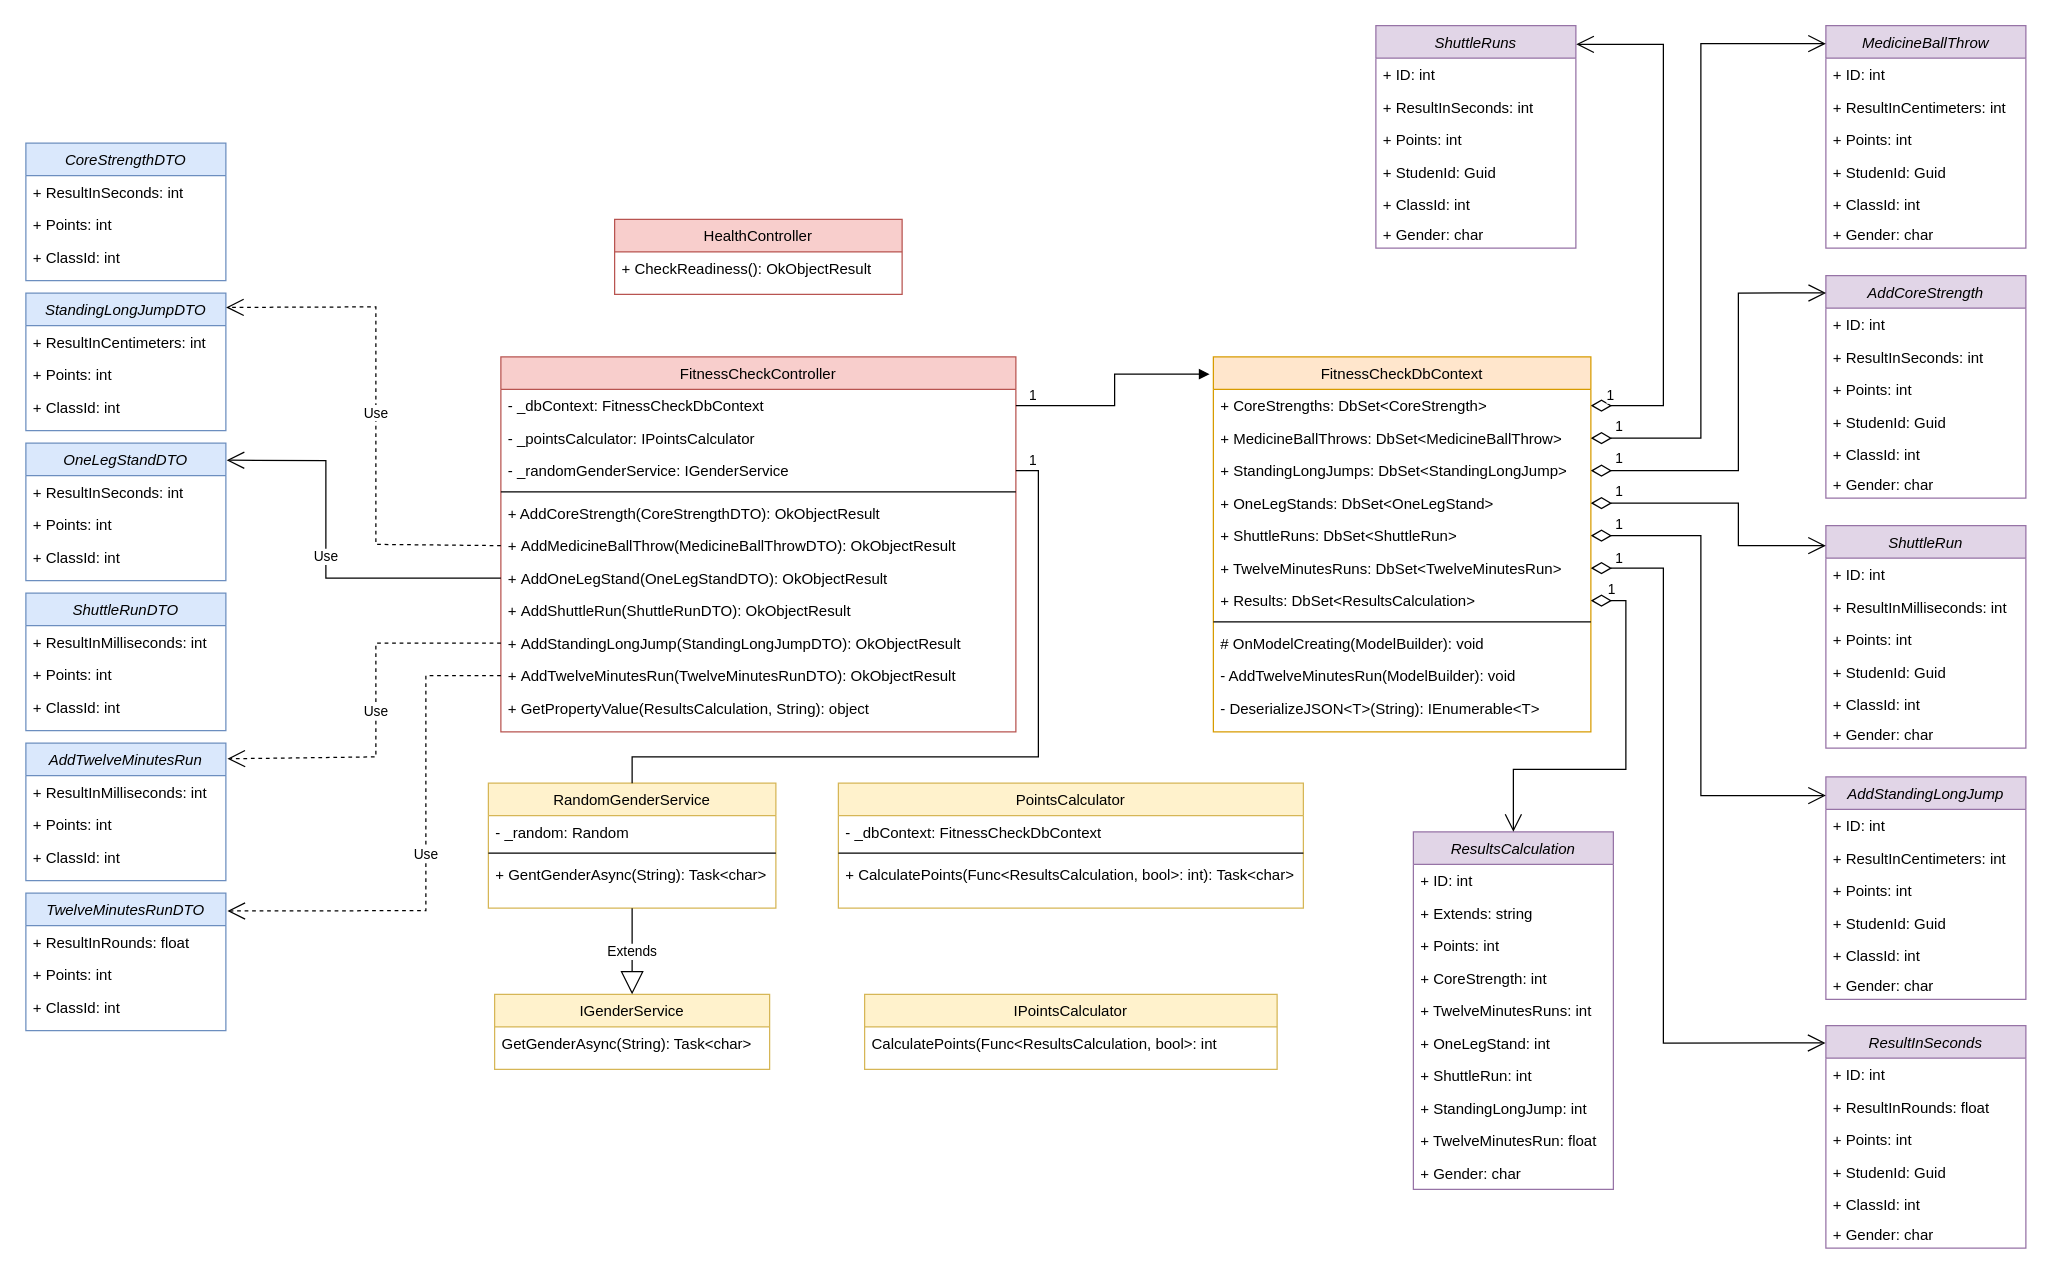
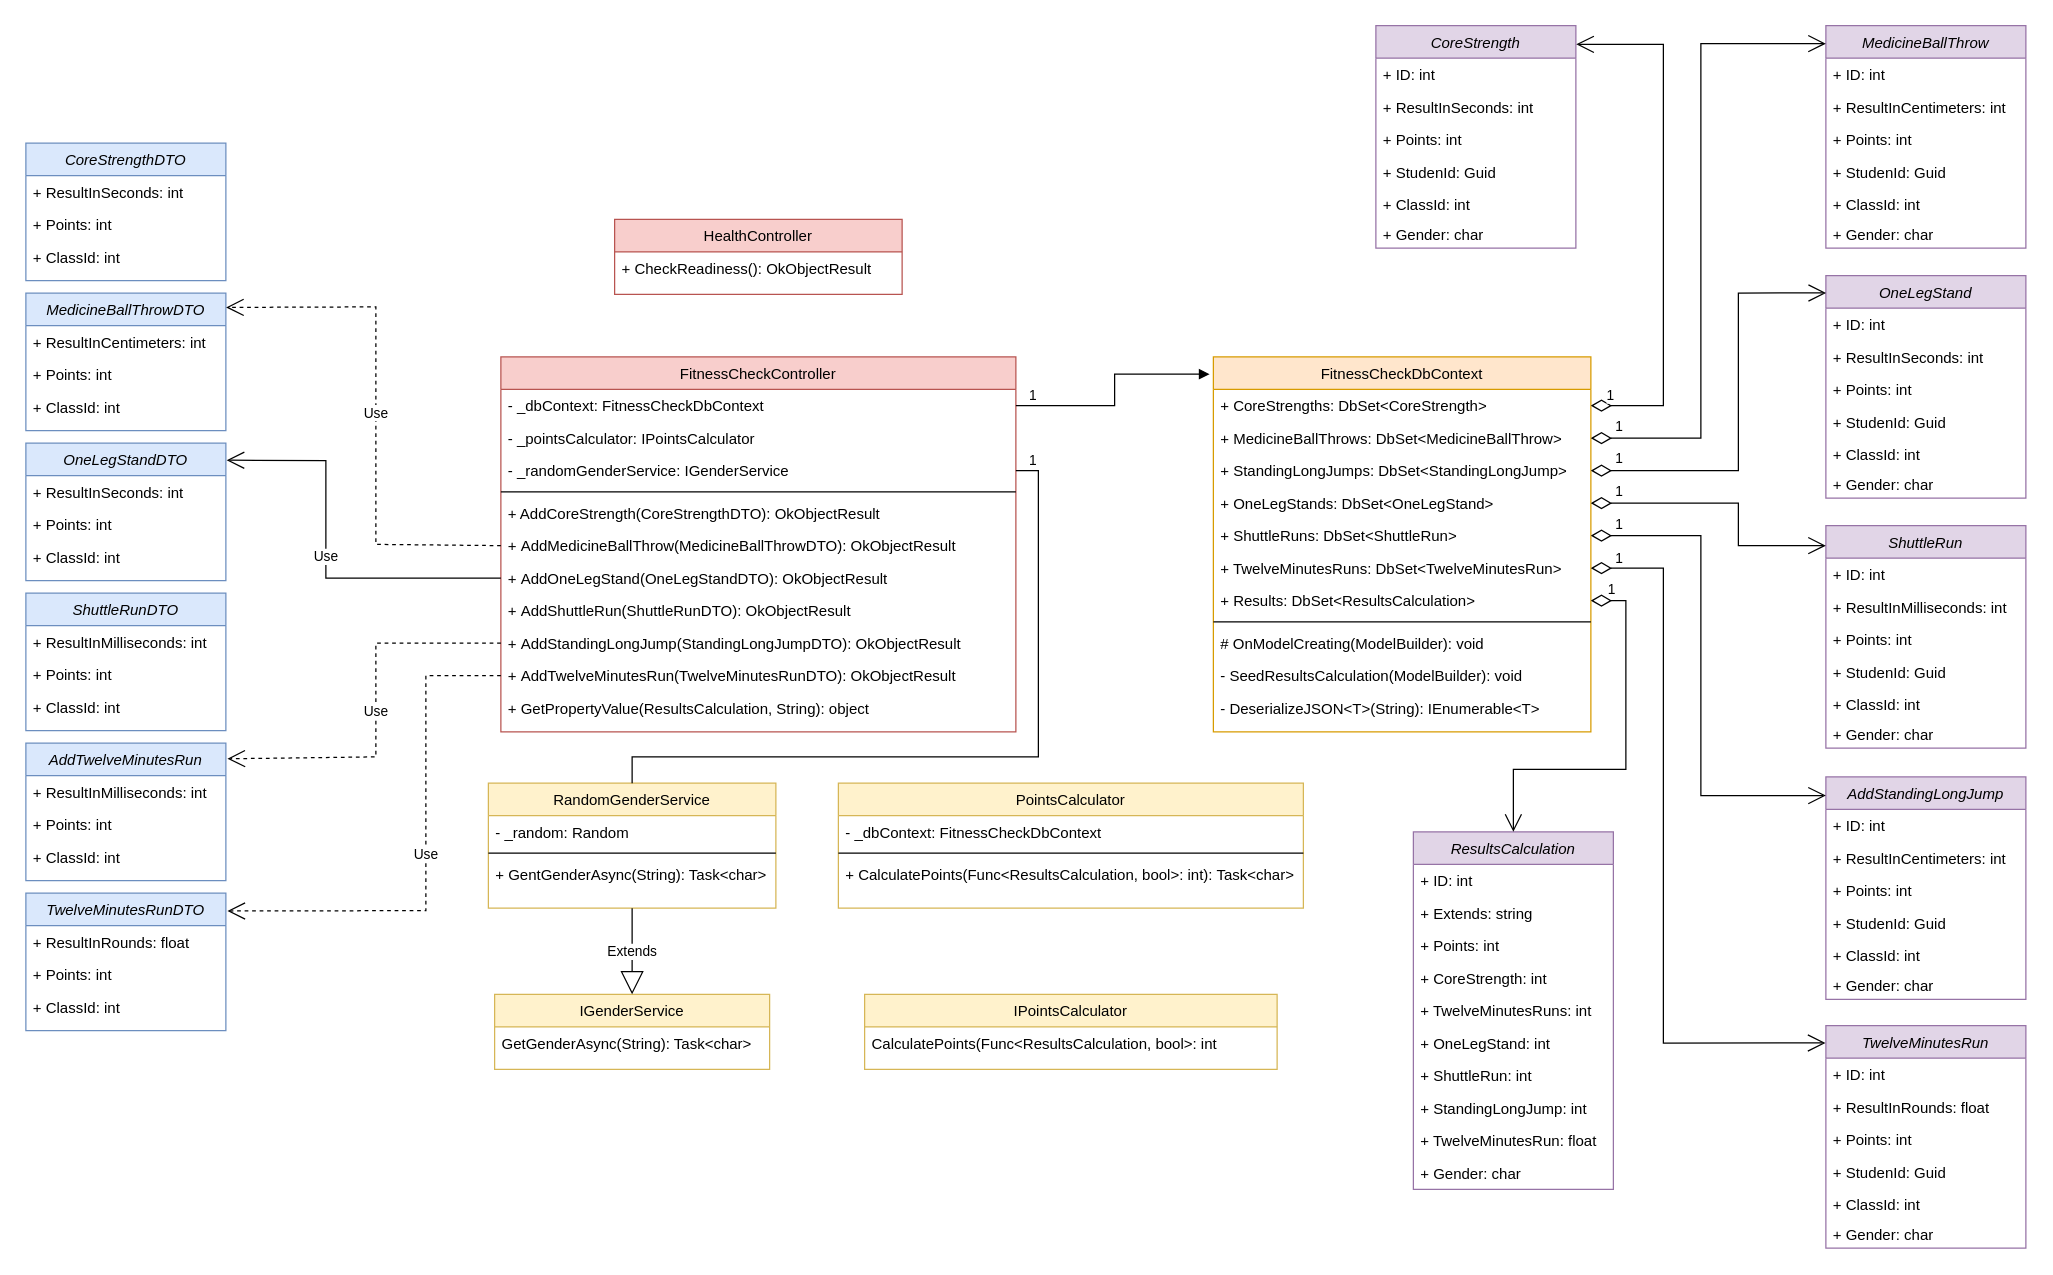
(1475, 43) -> (1475, 43)
(1925, 293) -> (1925, 293)
(125, 310) -> (125, 310)
(1375, 676) -> (1383, 676)
(1925, 1043) -> (1925, 1043)
